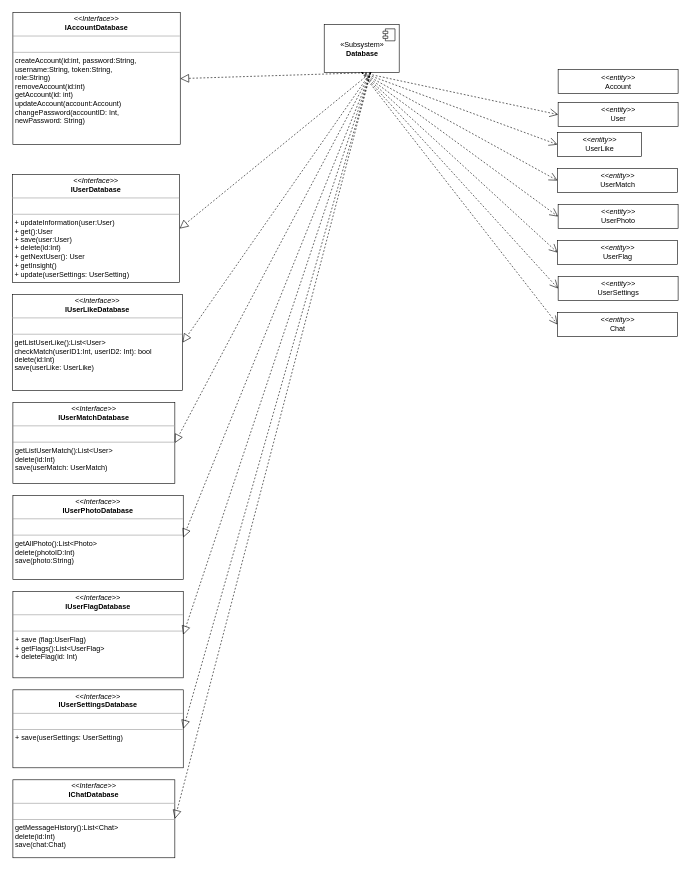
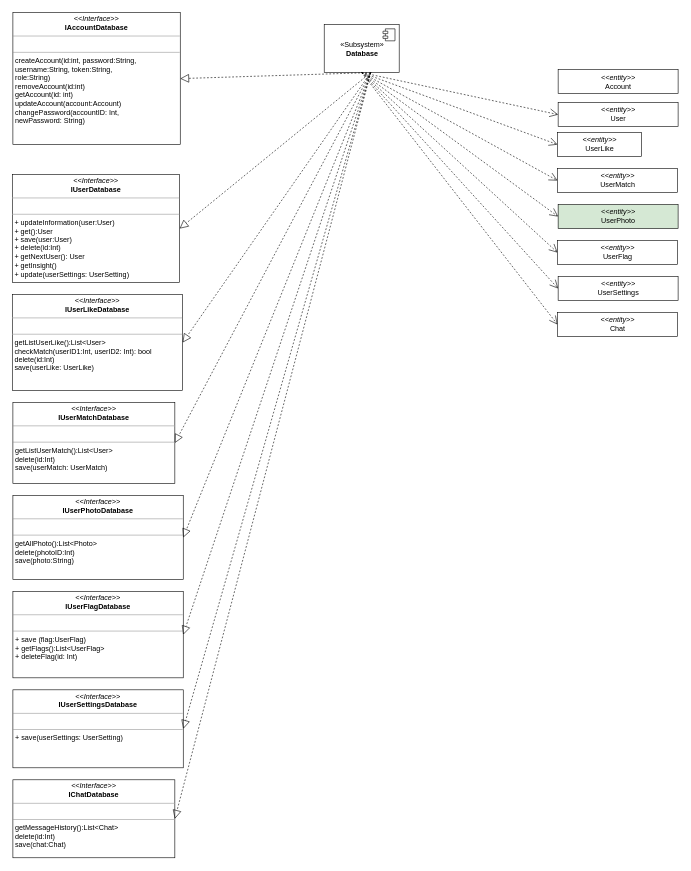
(618, 216) -> (618, 216)
